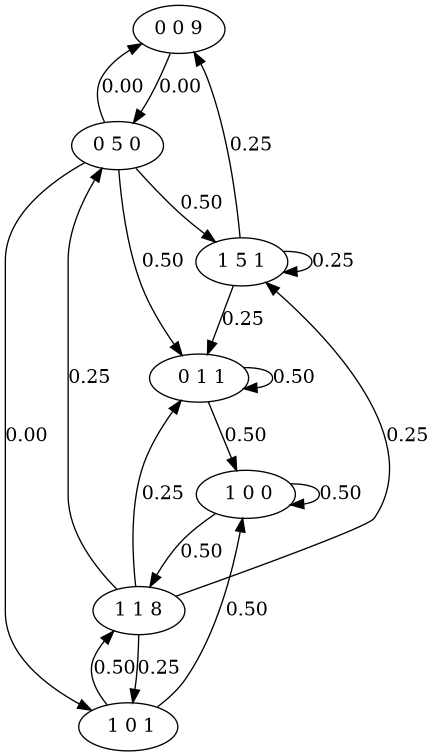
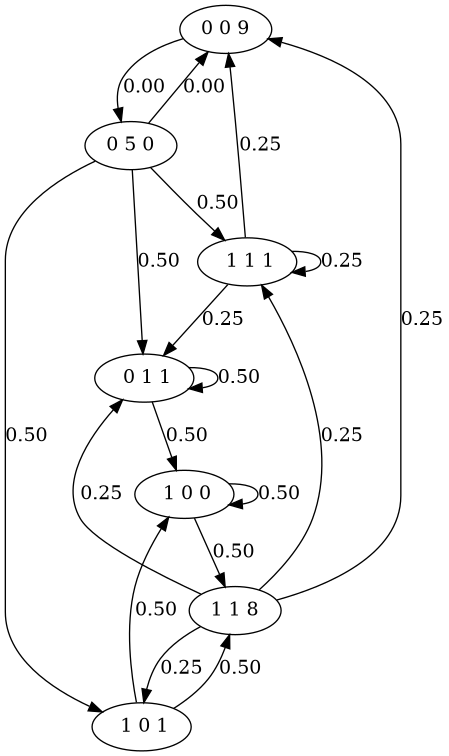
(242, 262) -> (247, 262)
(68, 389) -> (401, 322)
(27, 436) -> (27, 436)
